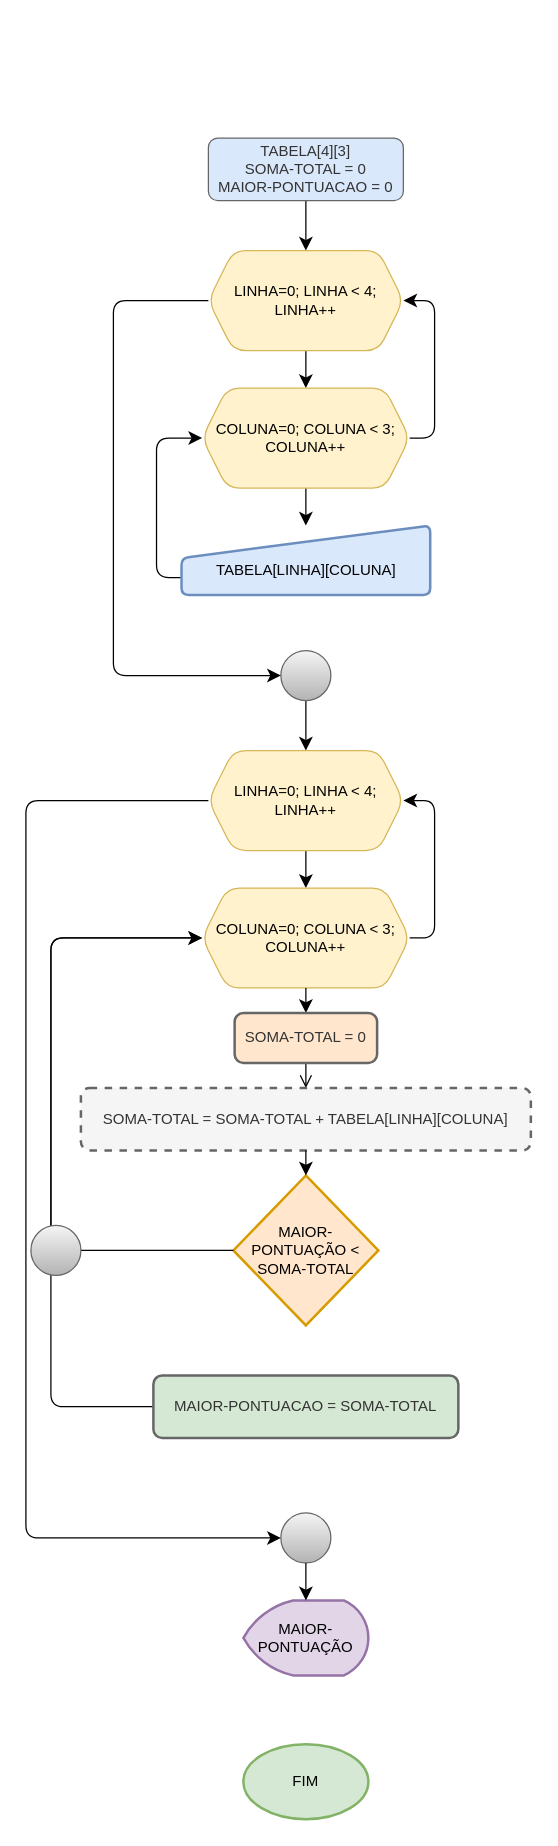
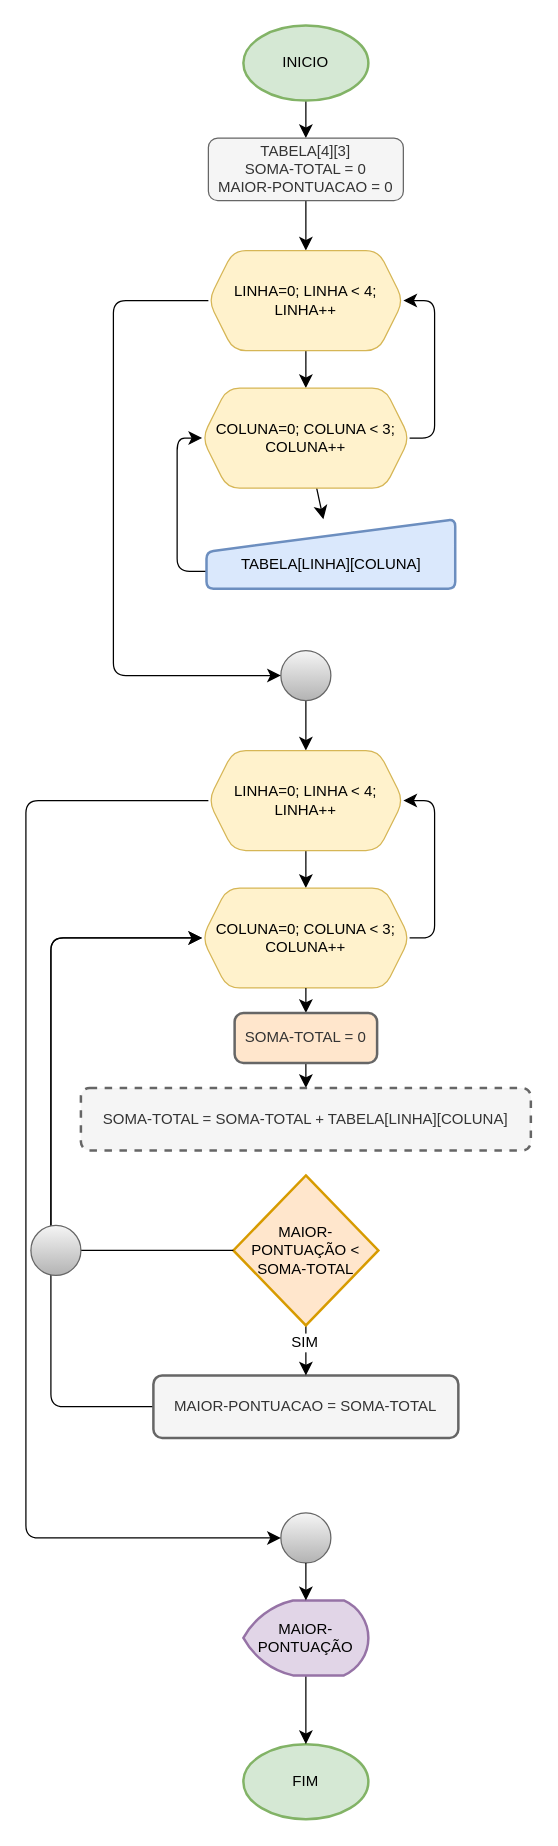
none -> (306, 63)
none -> (306, 114)
(306, 169) -> (306, 169)
(306, 560) -> (331, 554)
(306, 1079) -> (306, 1075)
(306, 1156) -> none
none -> (306, 1345)
(306, 1407) -> (306, 1407)
none -> (306, 1706)
